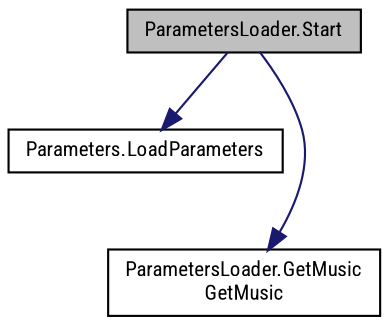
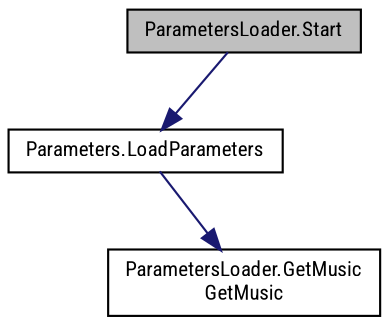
(304, 138) -> (184, 202)
